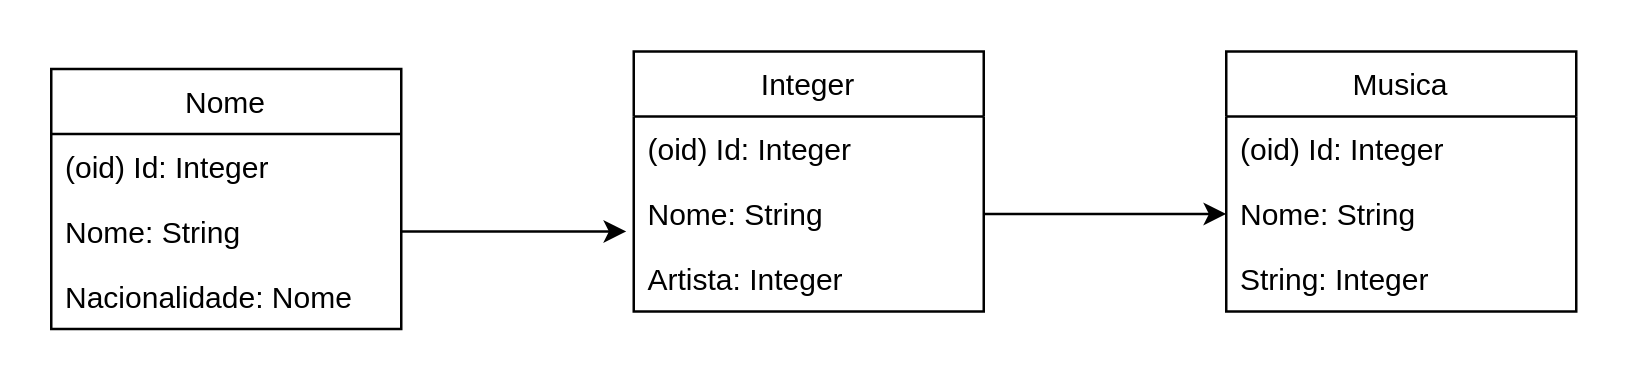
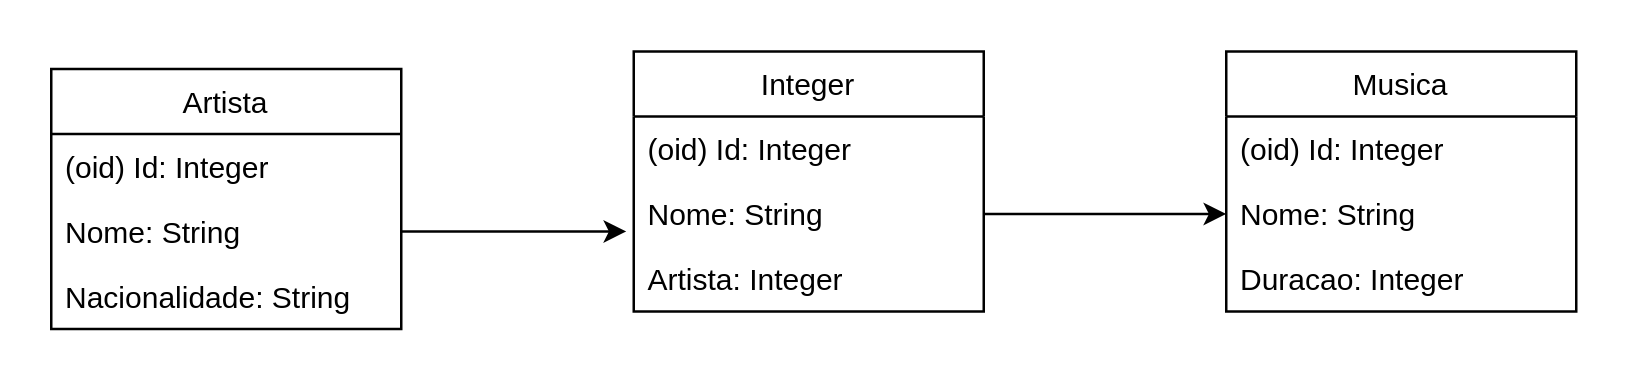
(225, 103) -> (225, 103)
(1354, 280) -> (1367, 280)
(205, 298) -> (218, 298)
